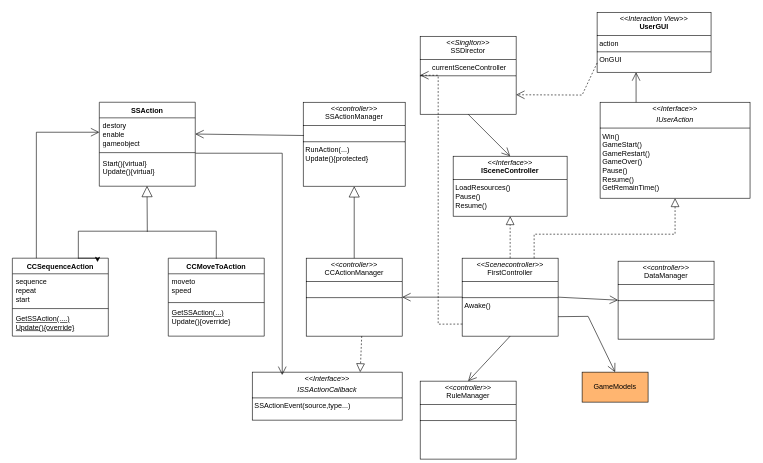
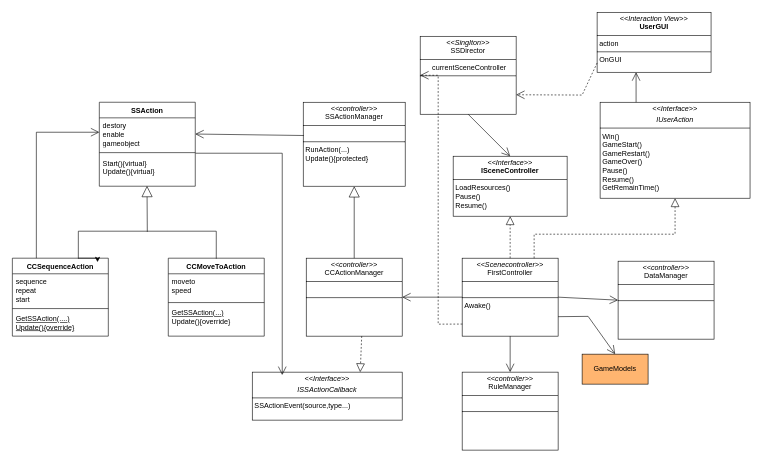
(615, 387) -> (615, 369)
(468, 420) -> (510, 411)
